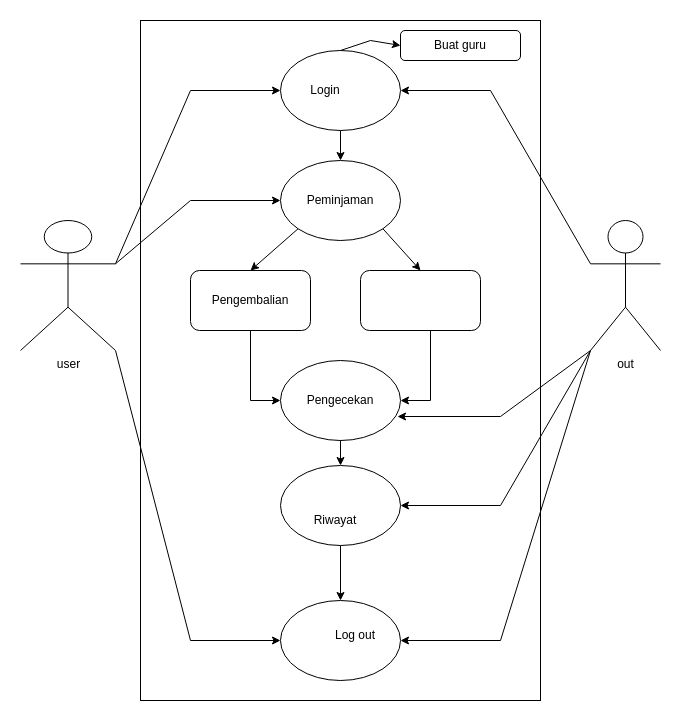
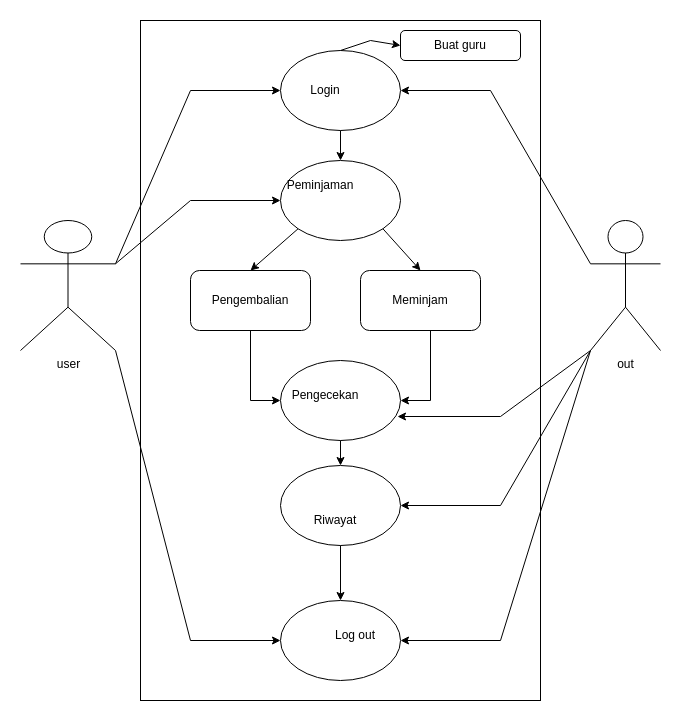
(341, 201) -> (321, 186)
none -> (421, 301)
(341, 401) -> (326, 396)
